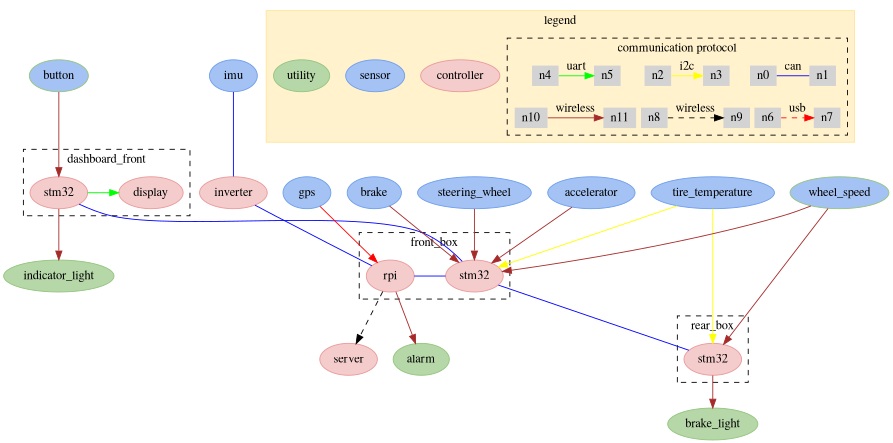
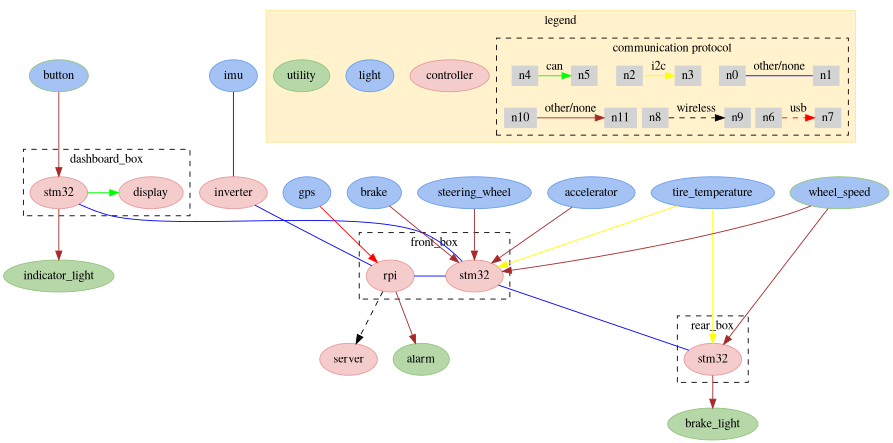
(576, 66) -> (555, 66)
(793, 66) -> (779, 66)
(375, 76) -> (370, 76)
(575, 109) -> (571, 109)
(107, 160) -> (107, 160)
